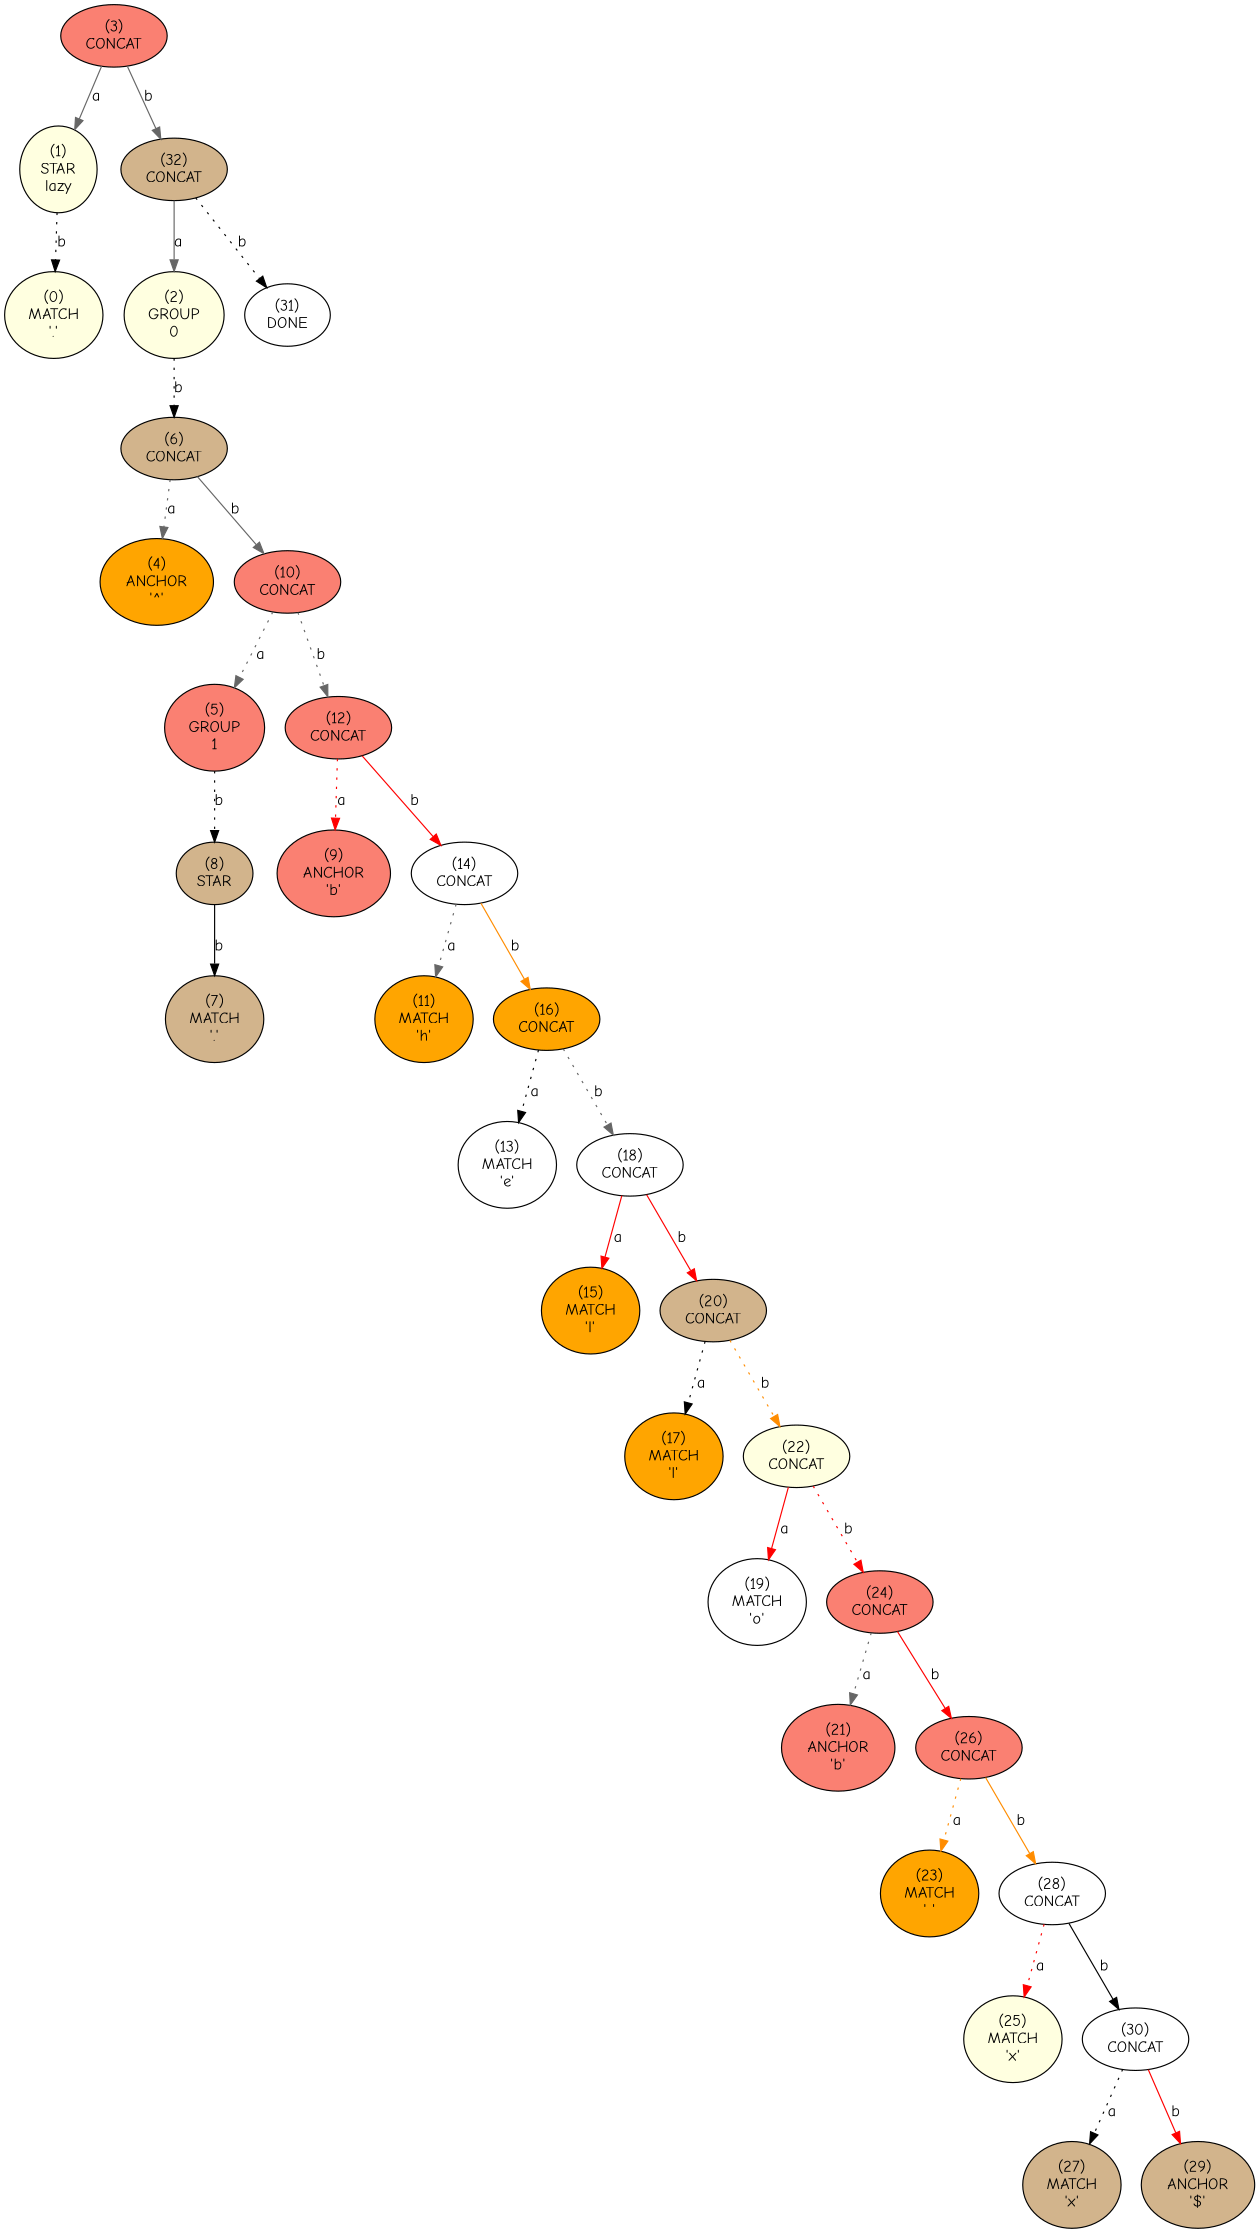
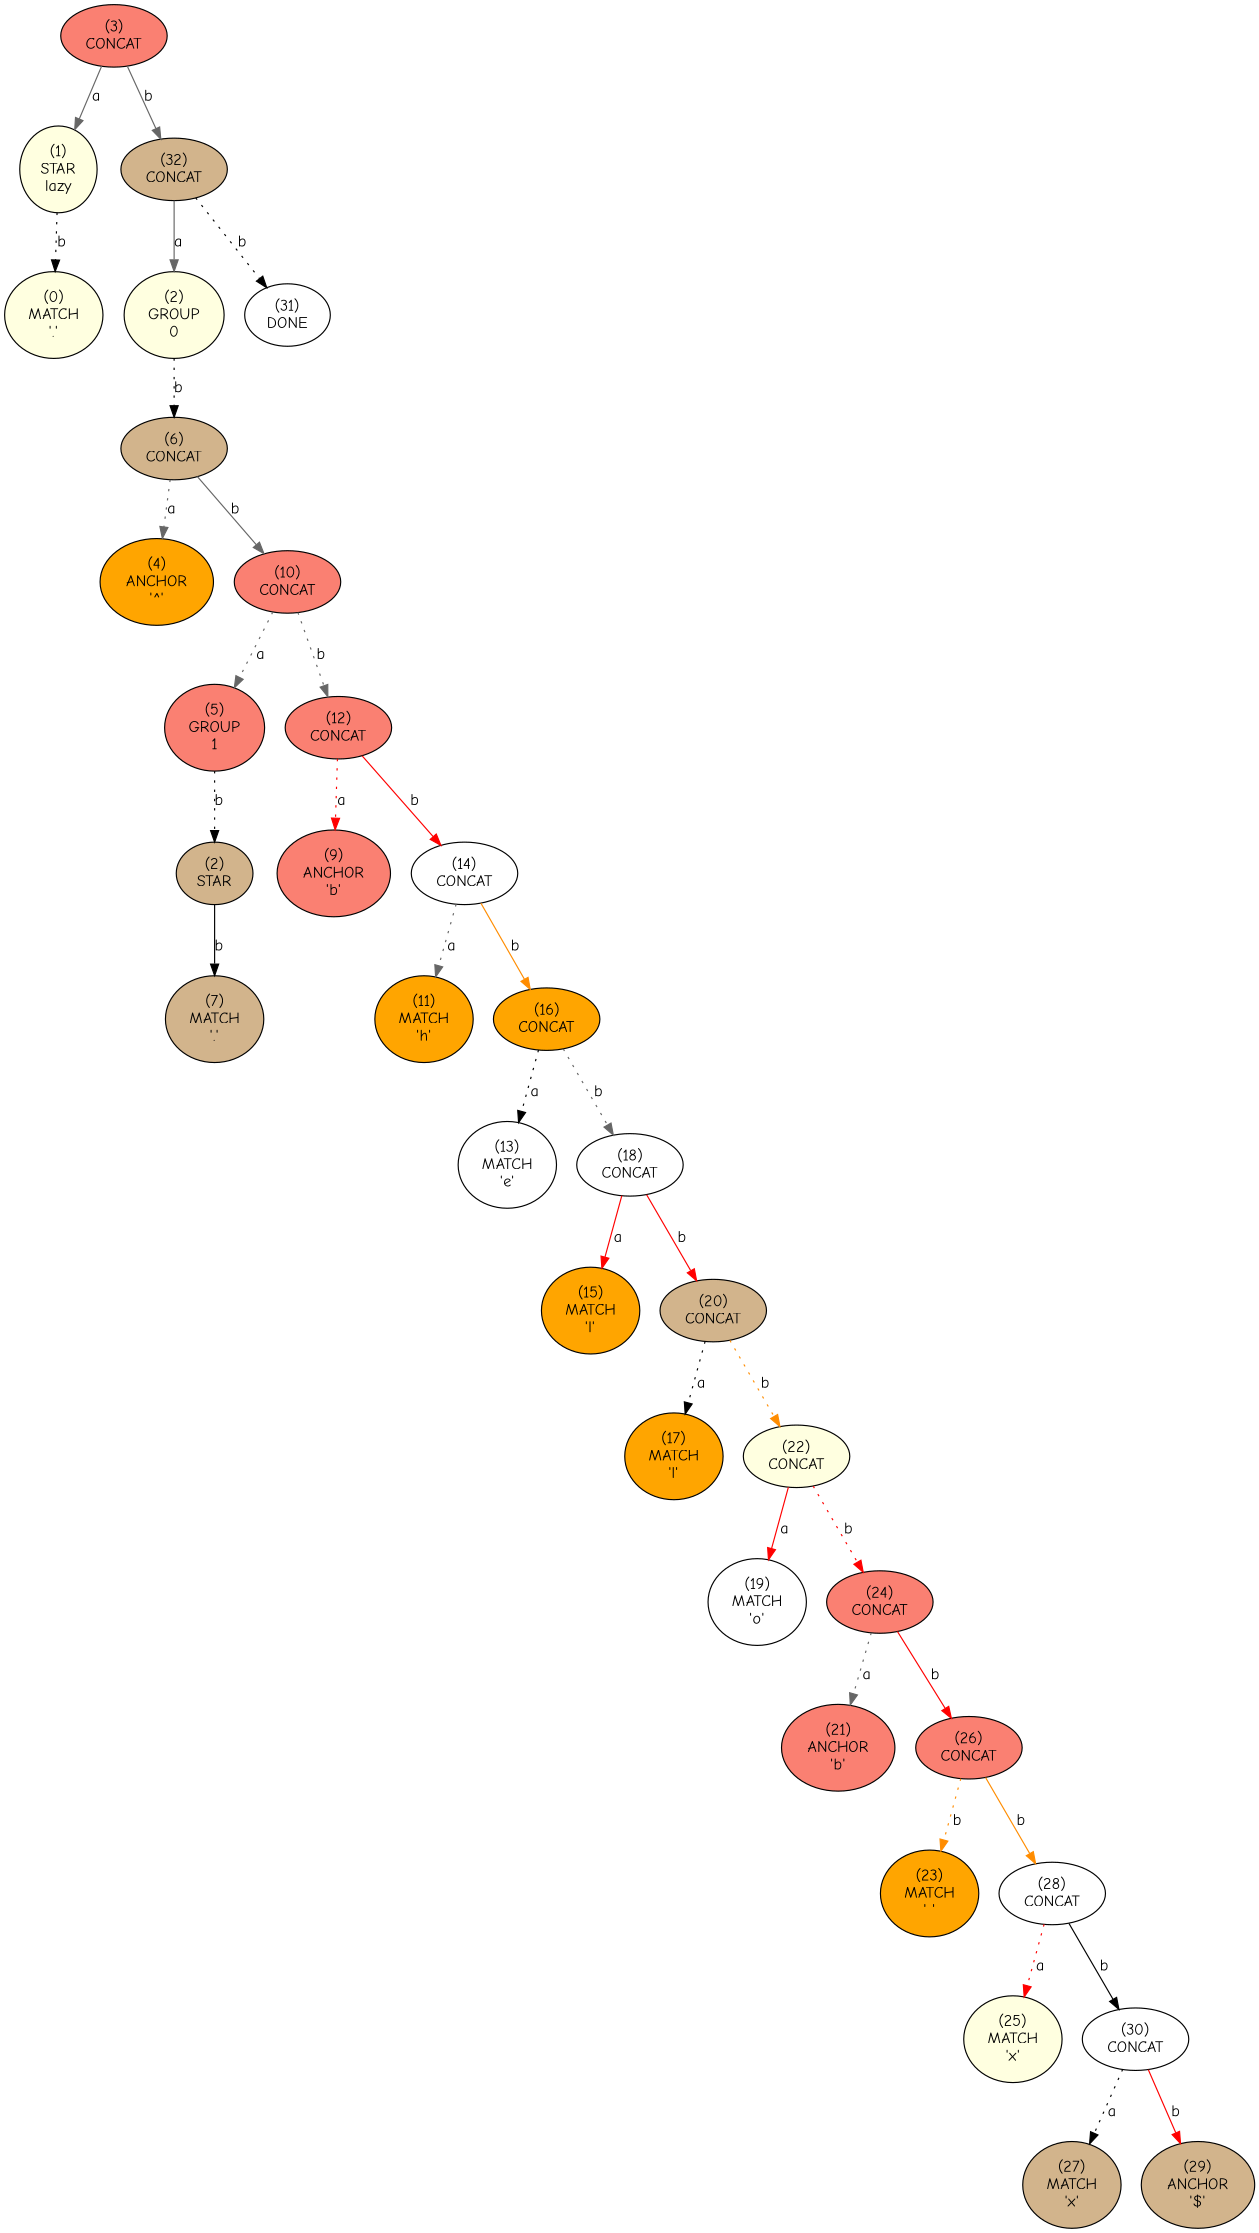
(215, 873) -> (215, 873)
(957, 1821) -> (957, 1821)
